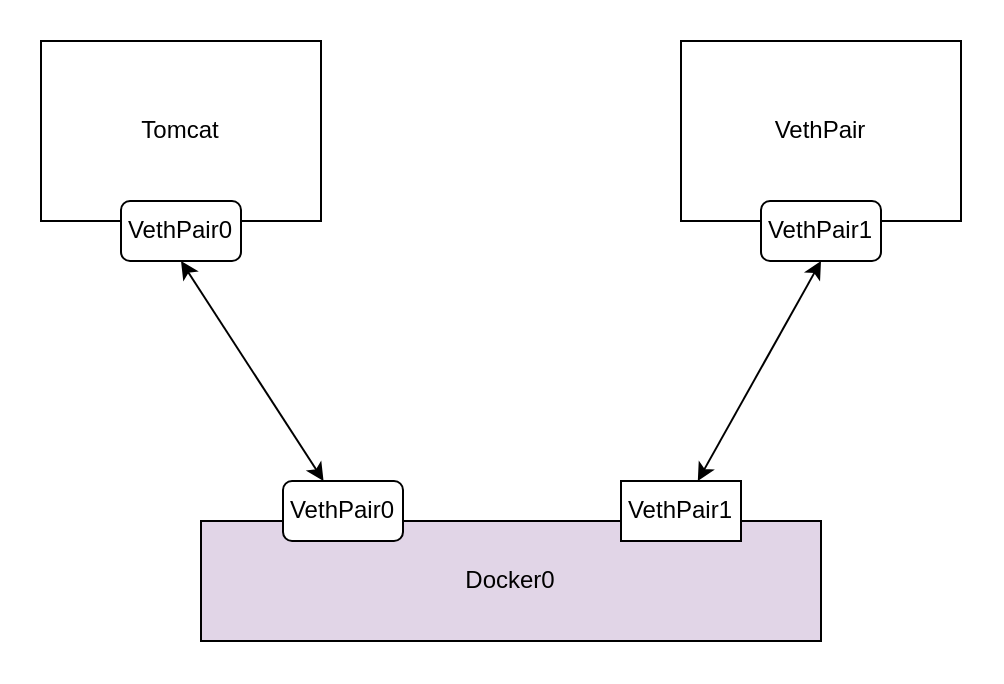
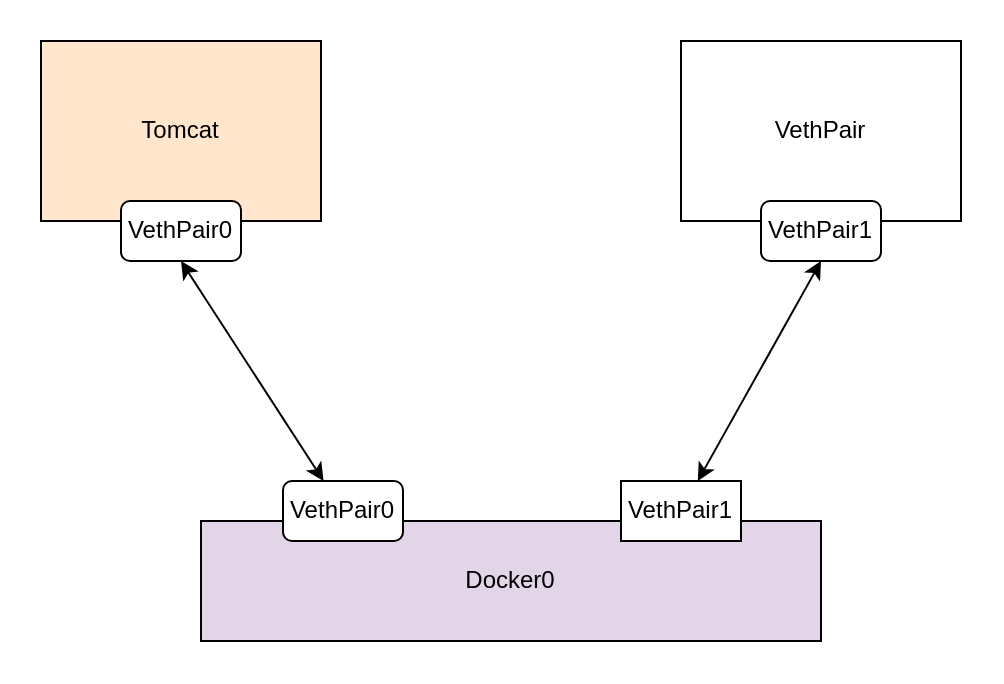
(181, 131) -> (181, 131)
